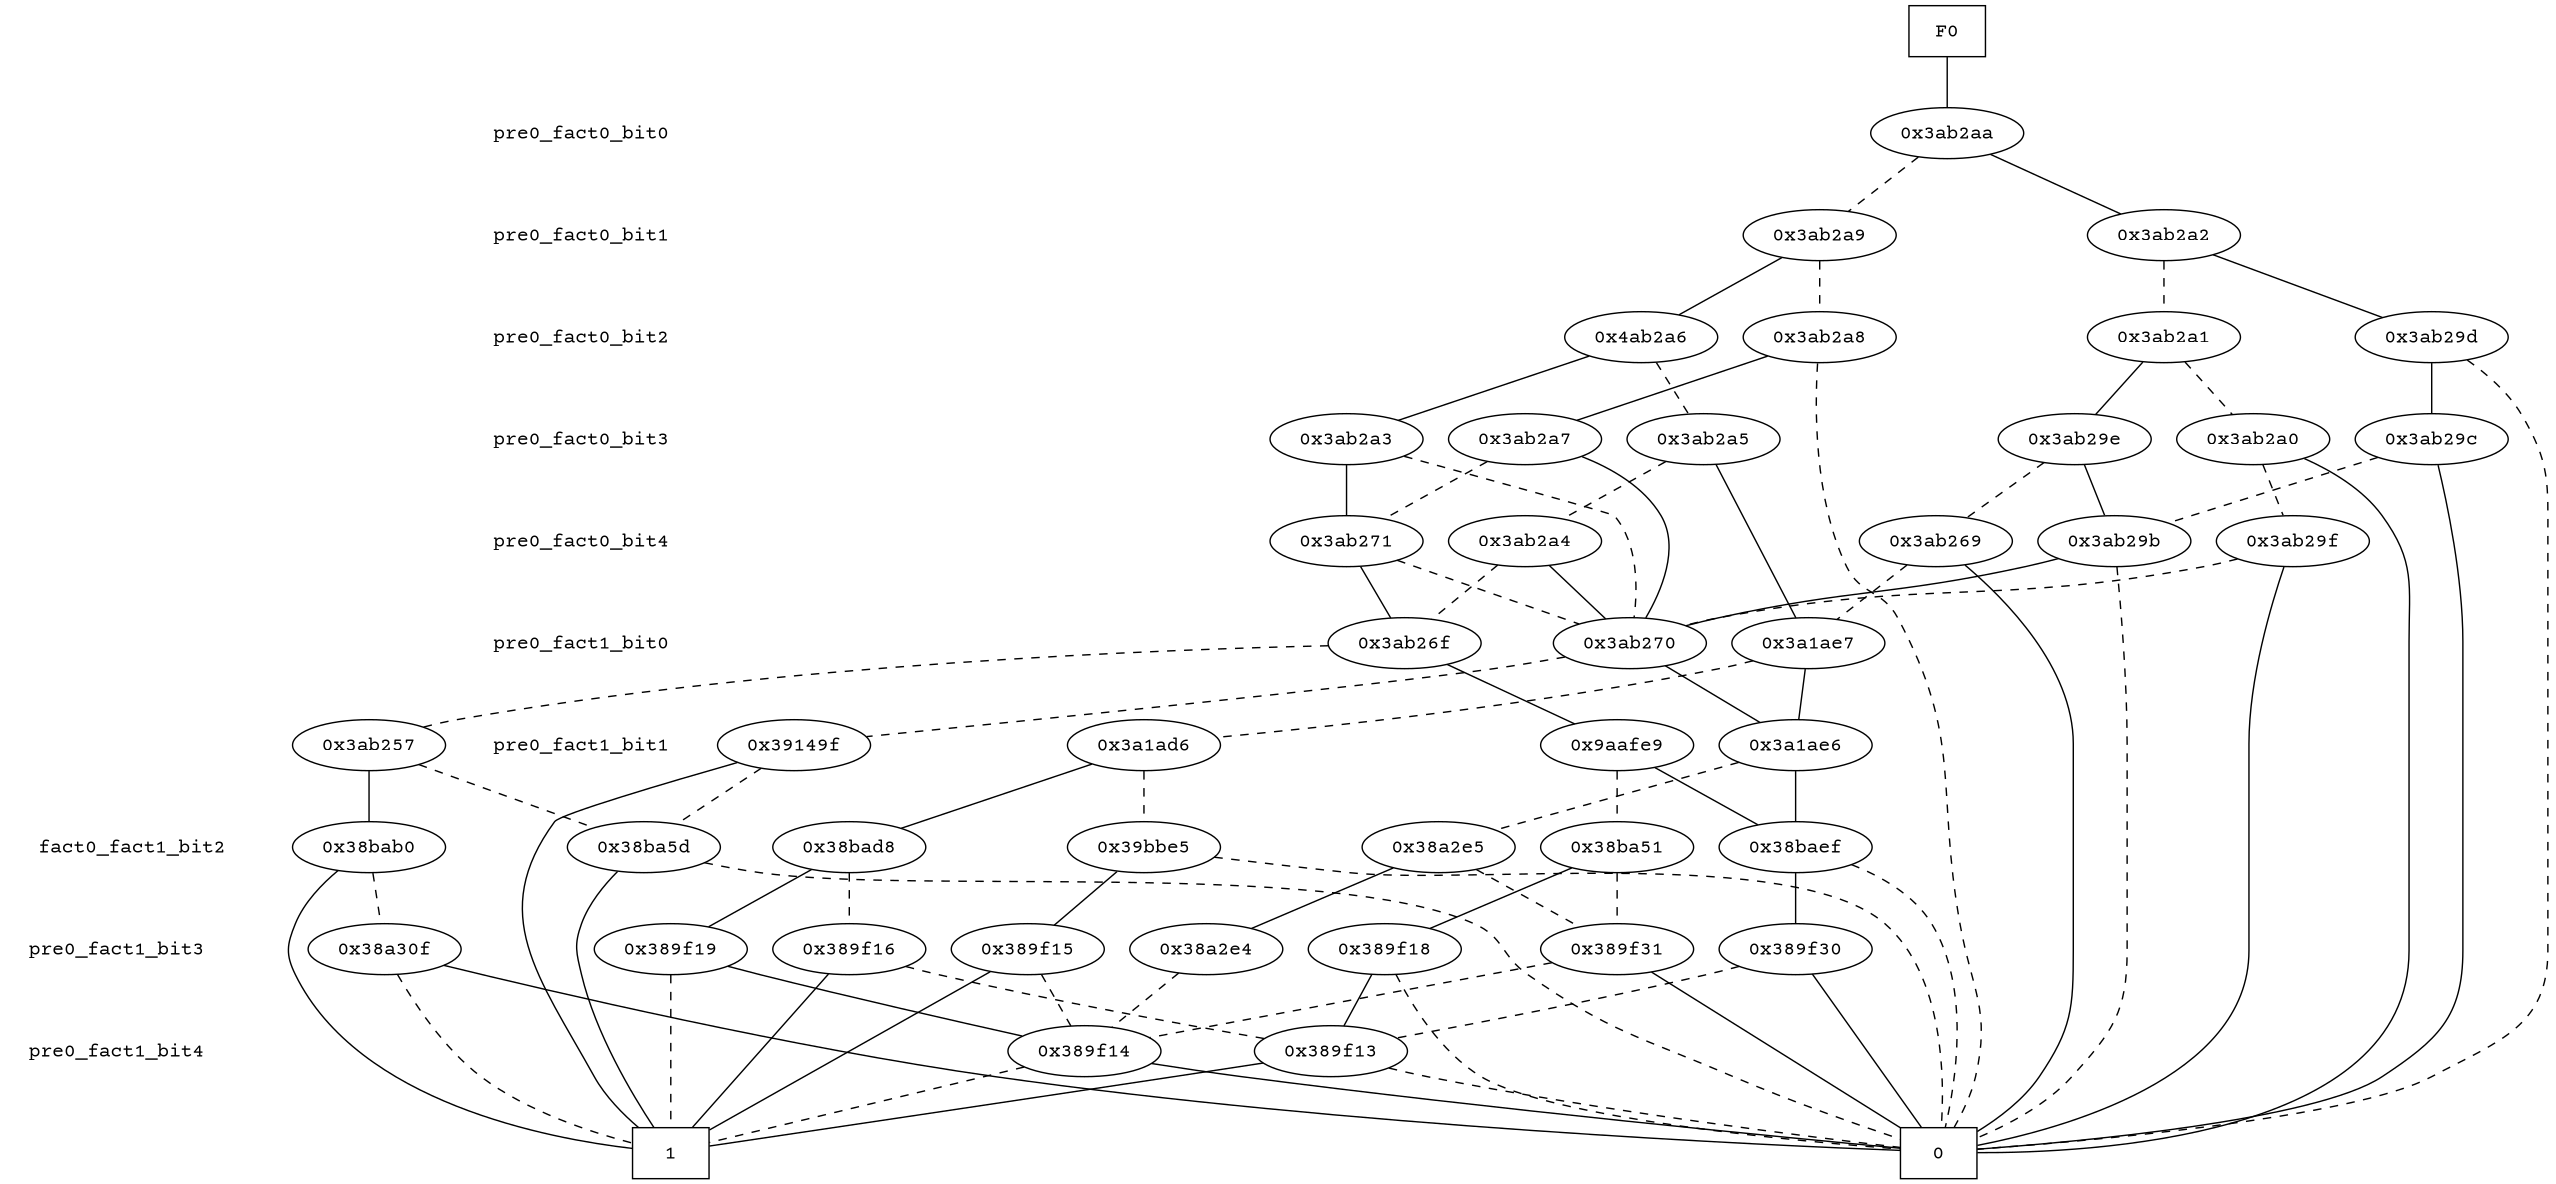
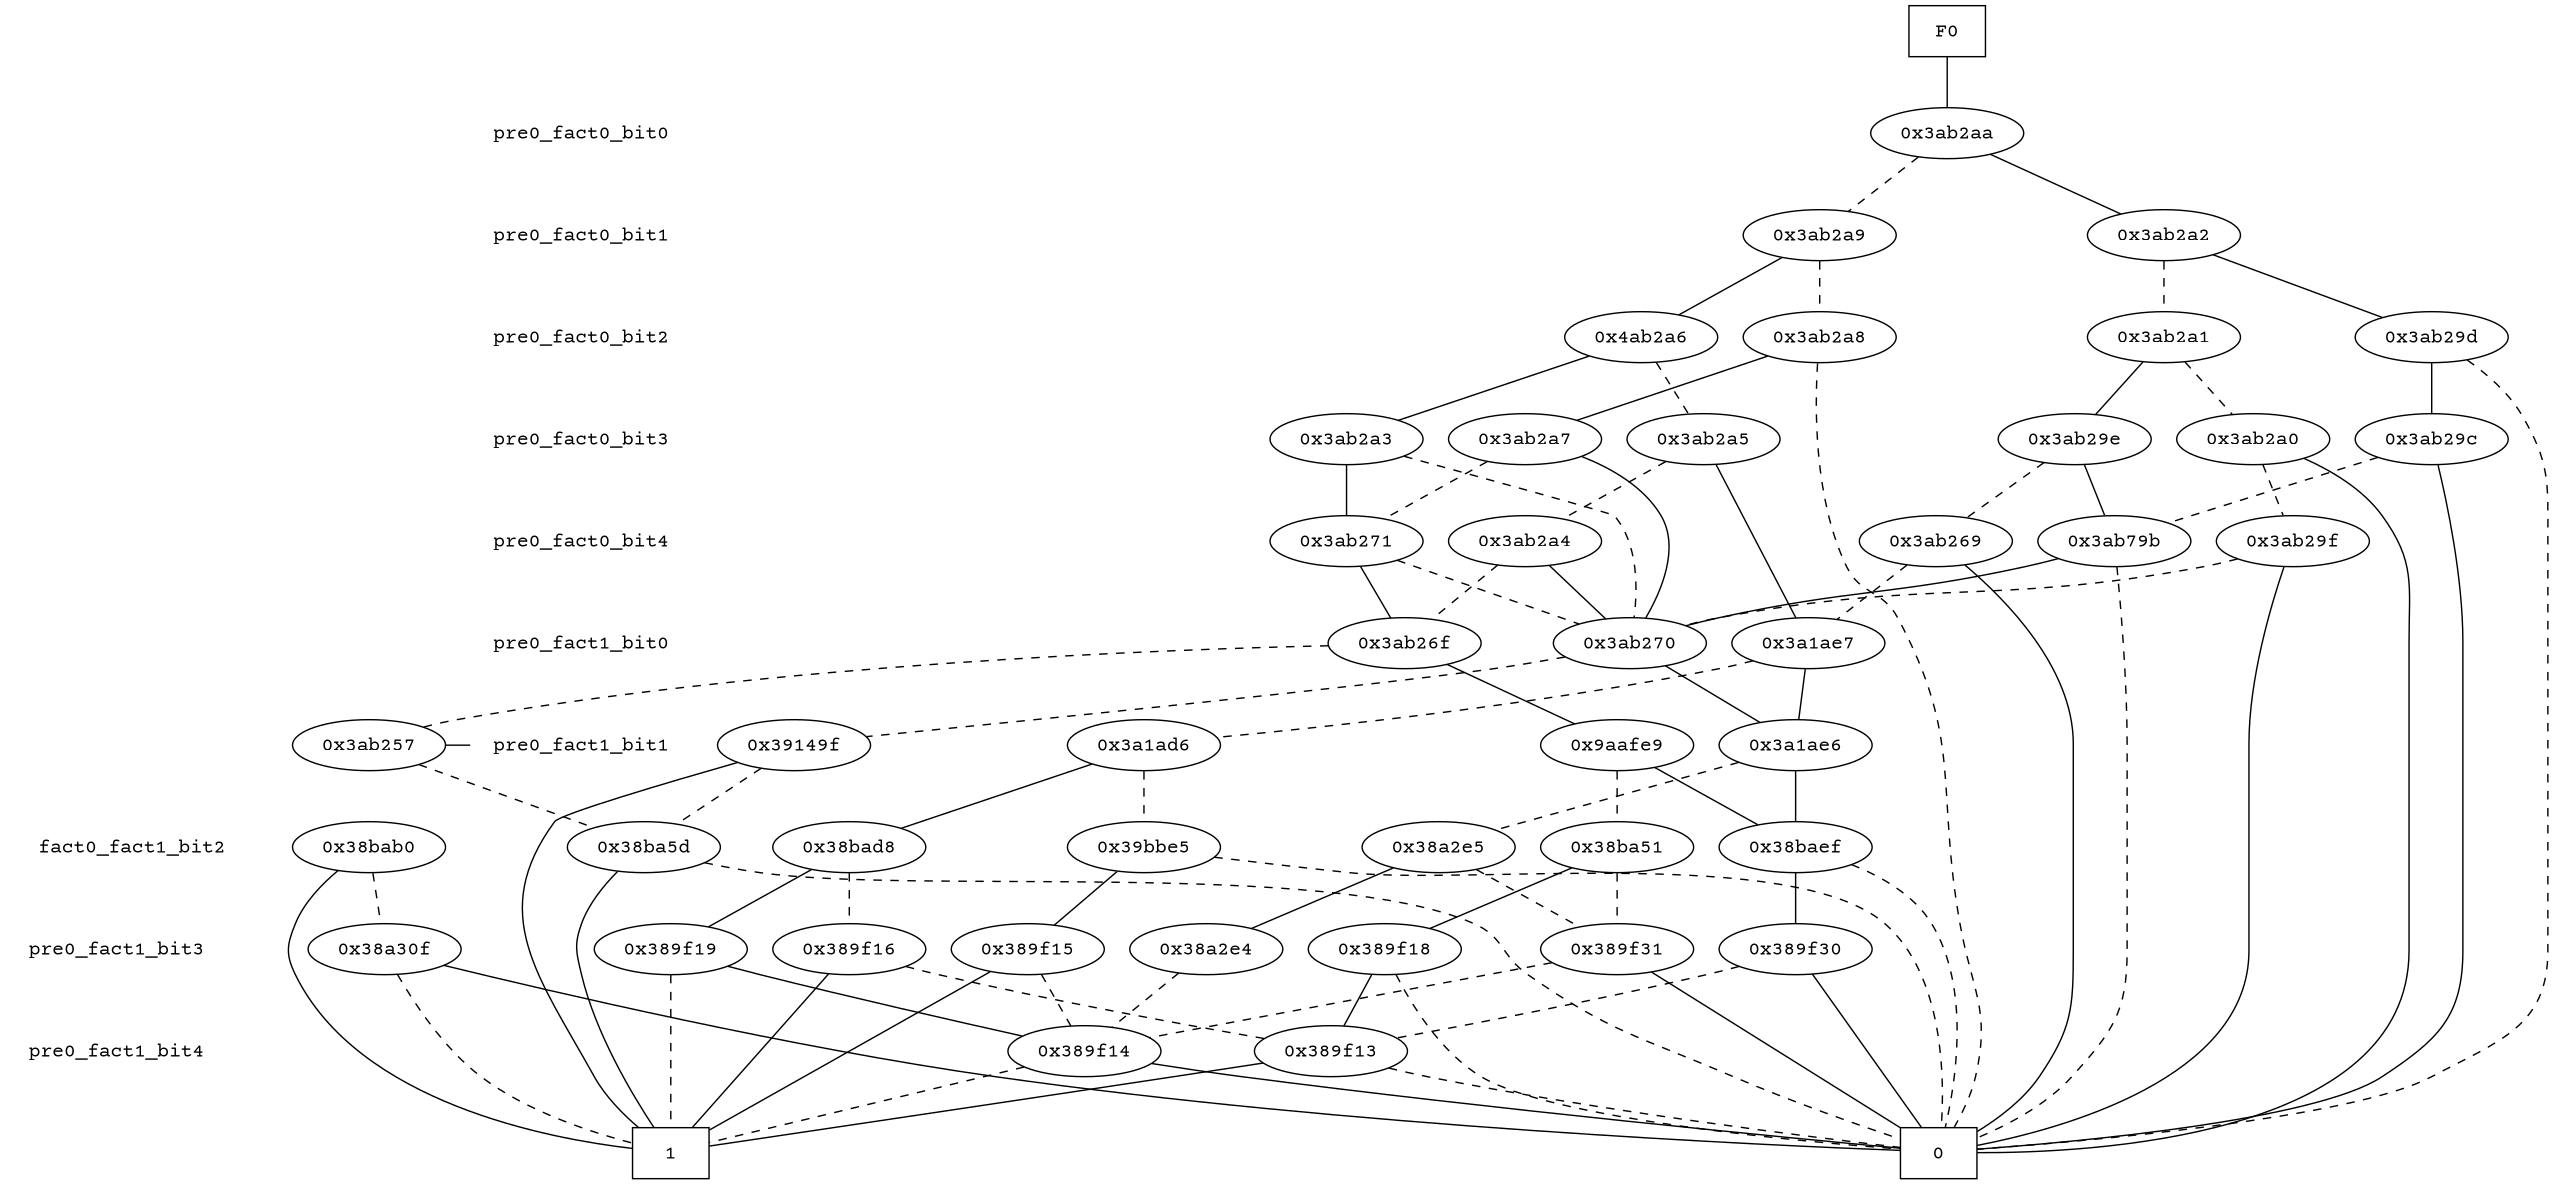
(2114, 541) -> (2114, 541)
(369, 803) -> (458, 745)
